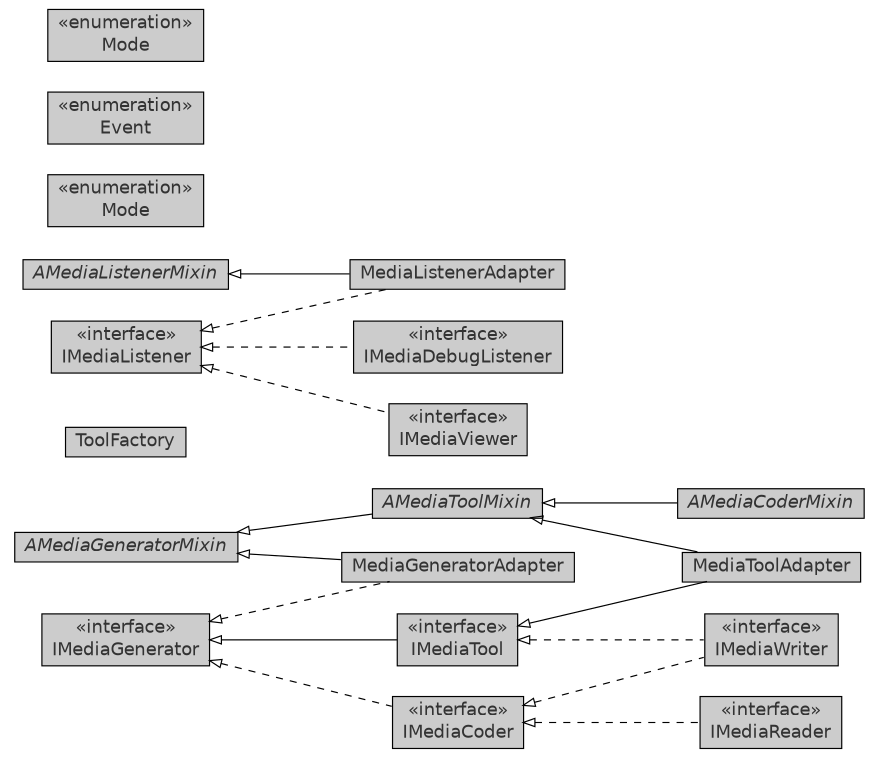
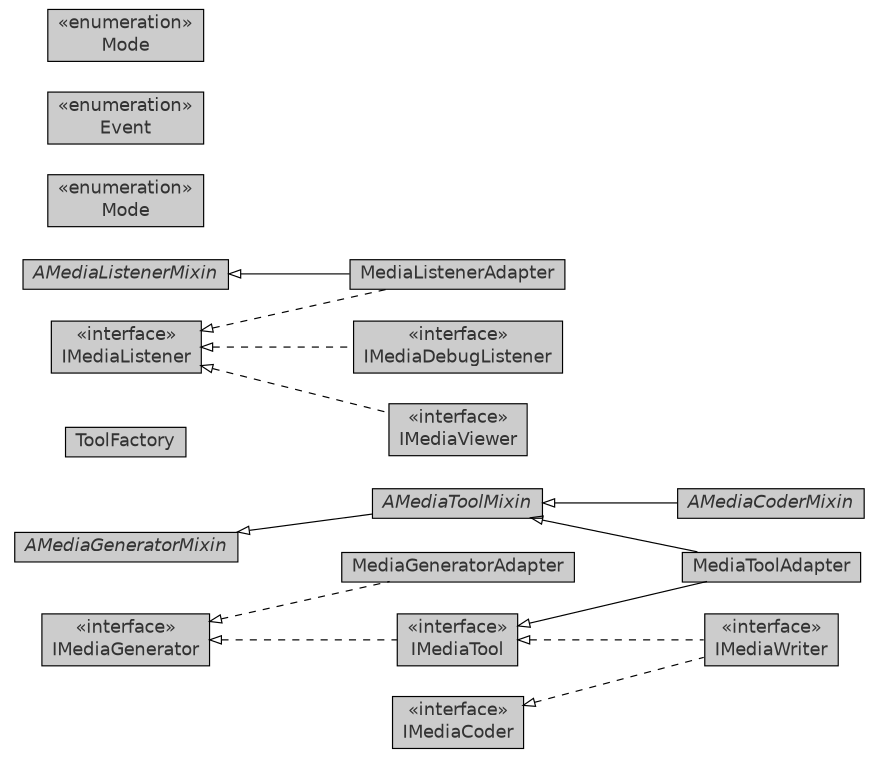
(295, 557) -> none
(309, 640) -> (309, 640)
(306, 685) -> none
(771, 722) -> none
